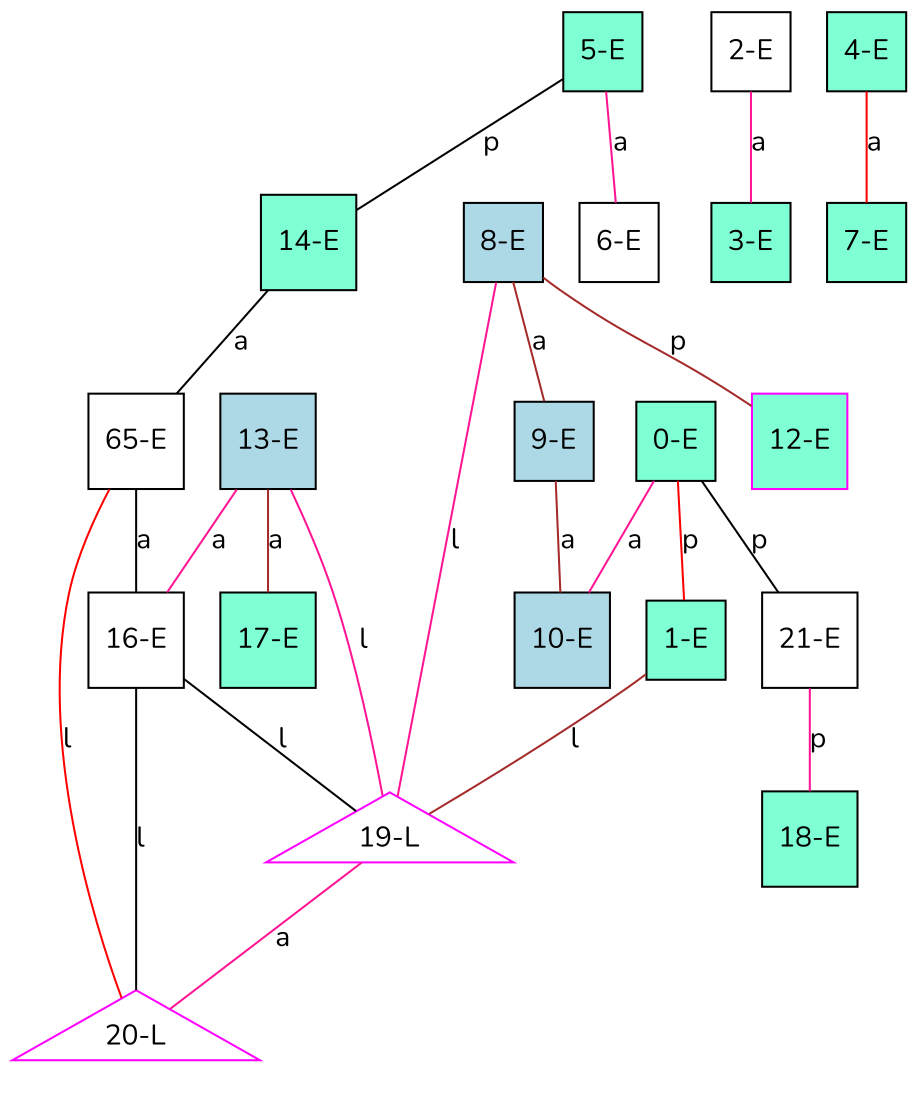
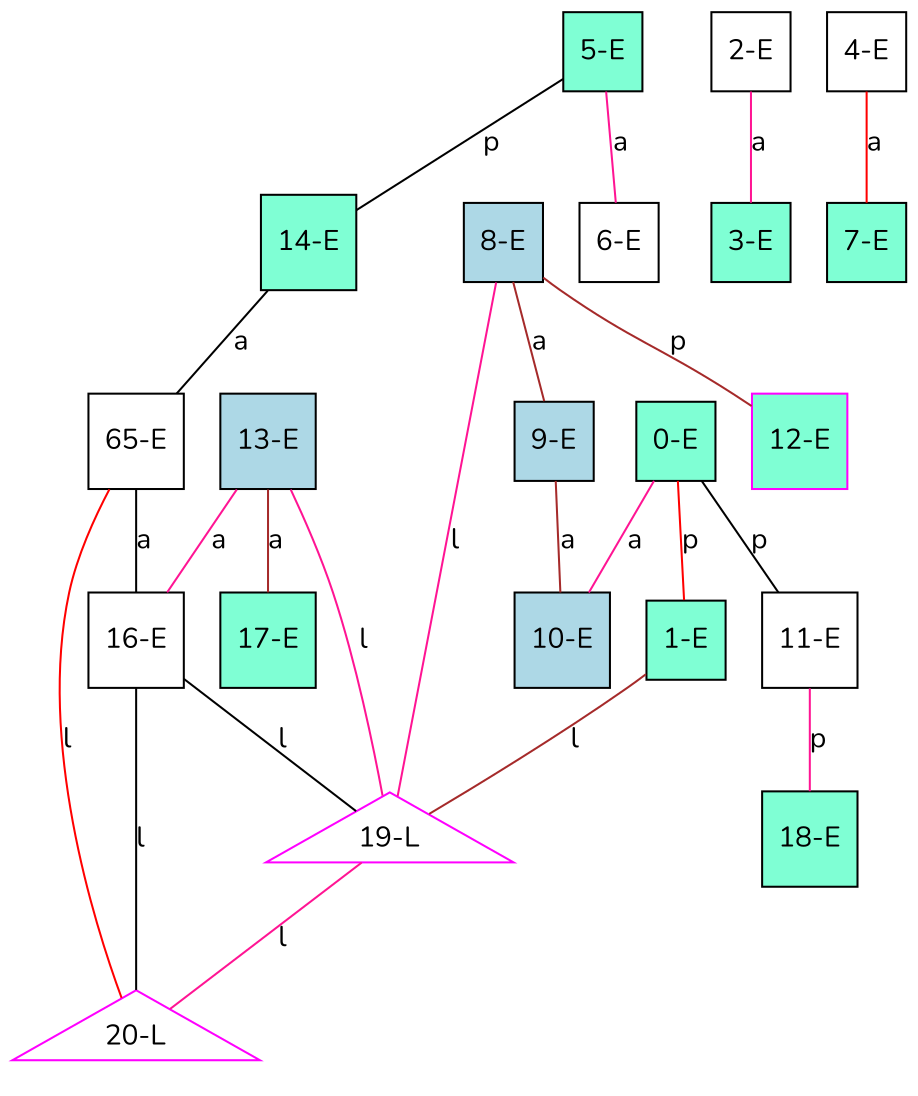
(867, 52) -> (867, 52)
(810, 640) -> (810, 640)
(283, 938) -> (283, 938)
